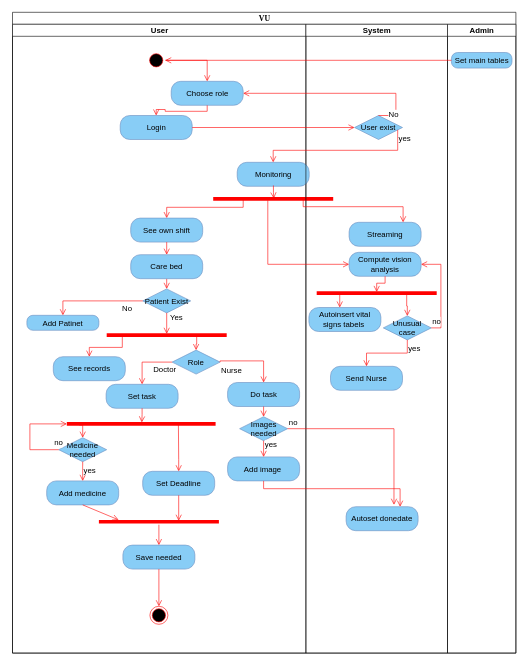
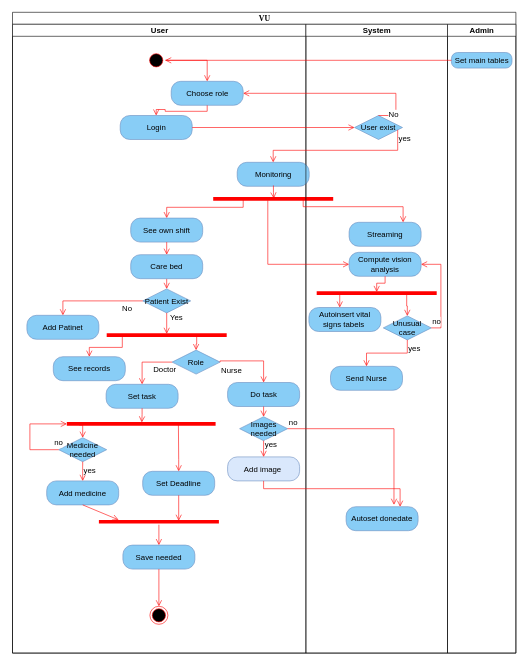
(63, 323) -> (63, 327)
(263, 469) -> (263, 469)
